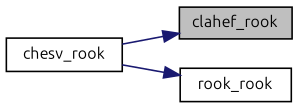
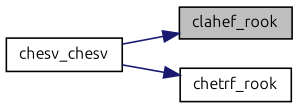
(64, 55) -> (64, 55)
(236, 85) -> (236, 85)
